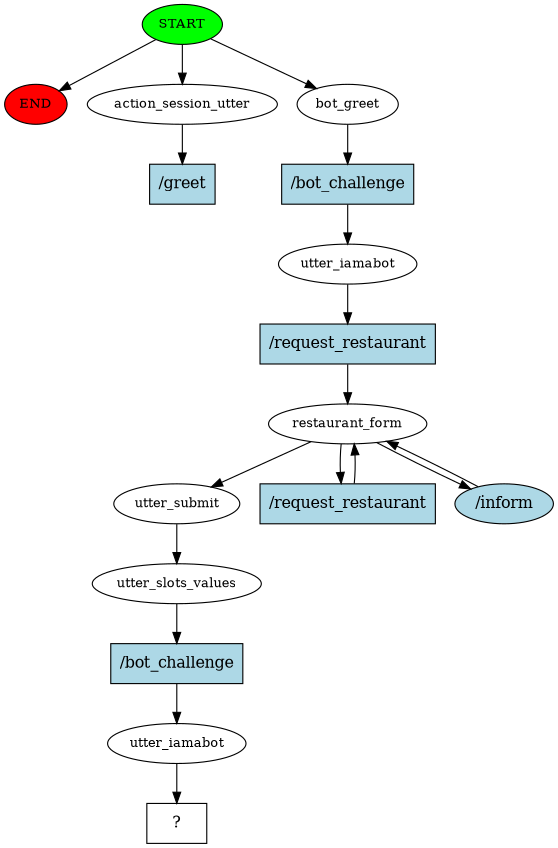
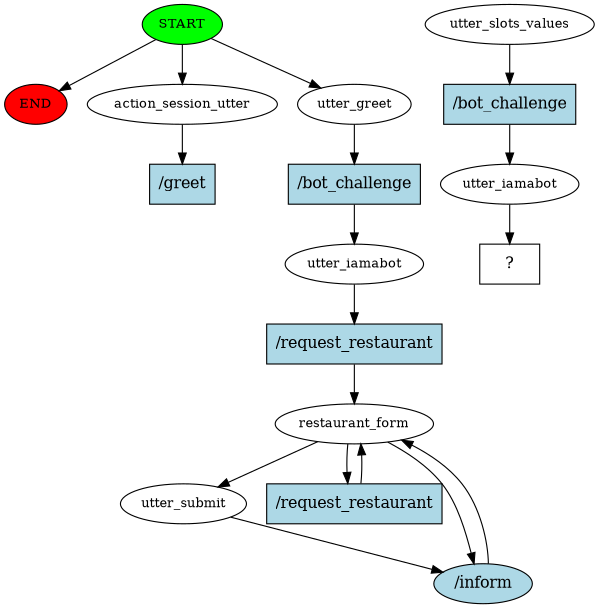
(348, 104) -> (354, 104)
(177, 538) -> (331, 543)
